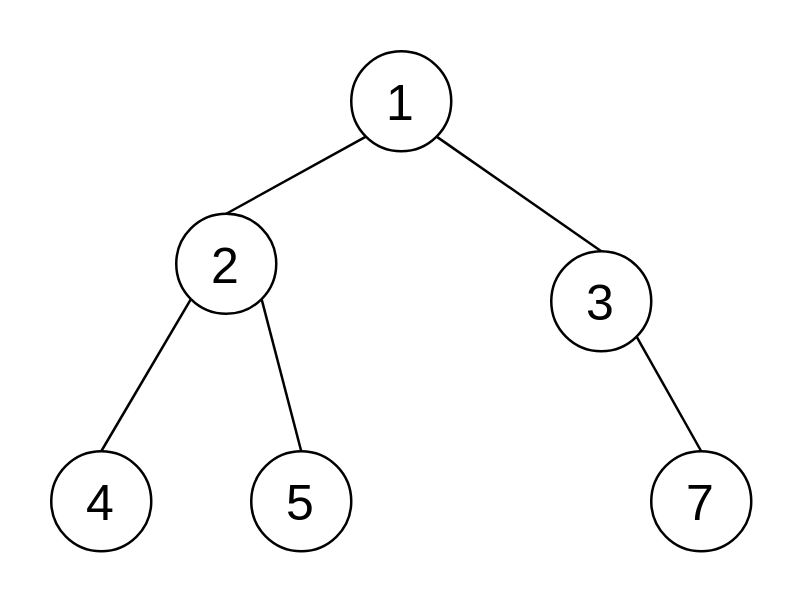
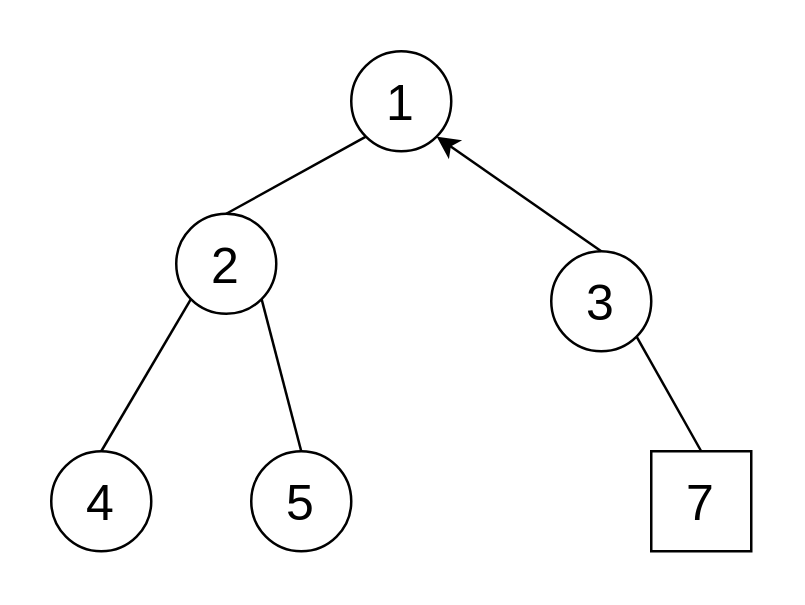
(444, 142) -> (450, 146)
(701, 501) -> (701, 501)
